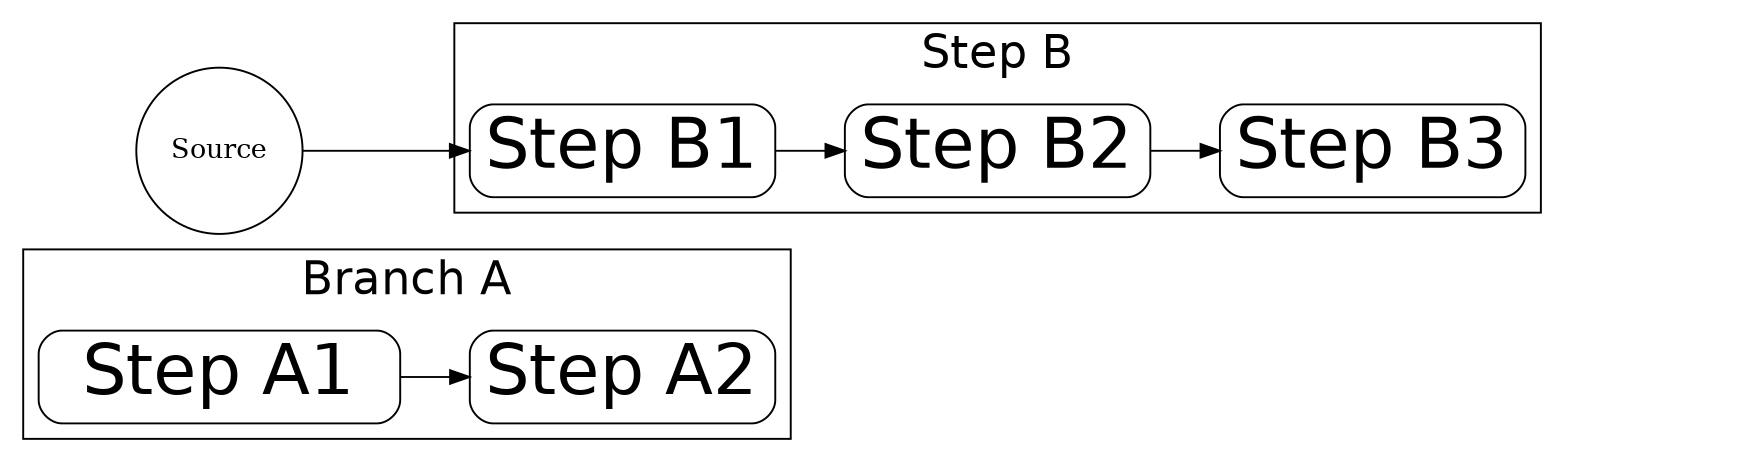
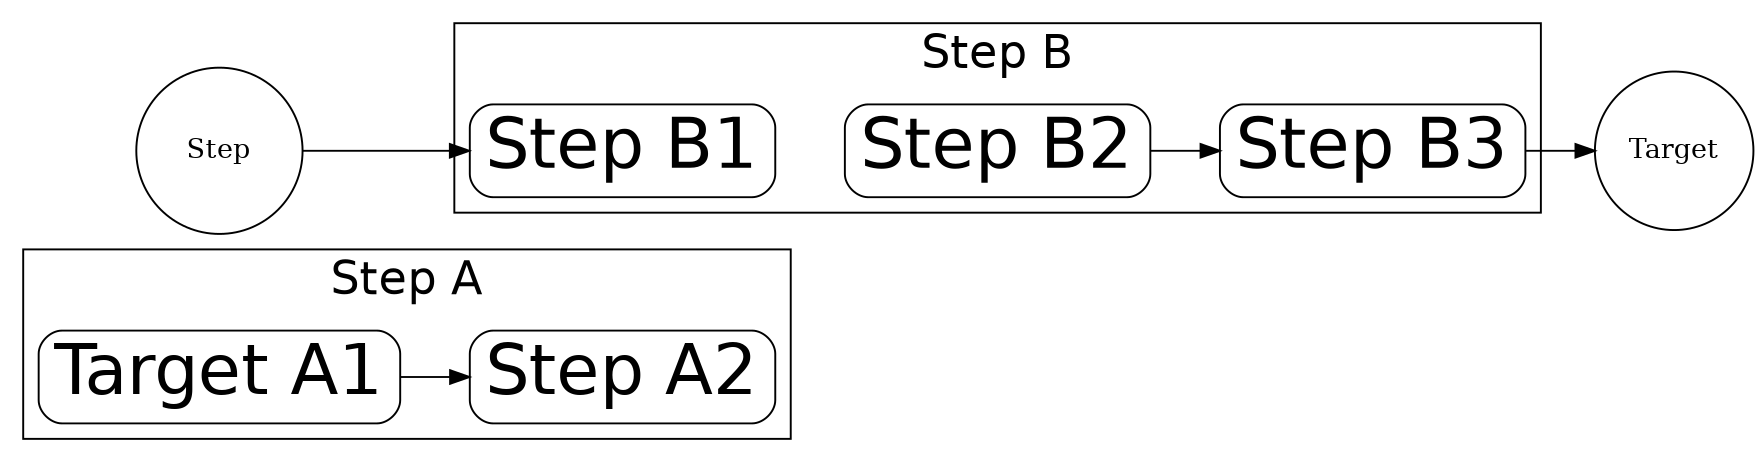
(219, 151) -> (219, 151)
(800, 151) -> none
none -> (1674, 151)
(407, 282) -> (407, 282)
(219, 377) -> (219, 377)
